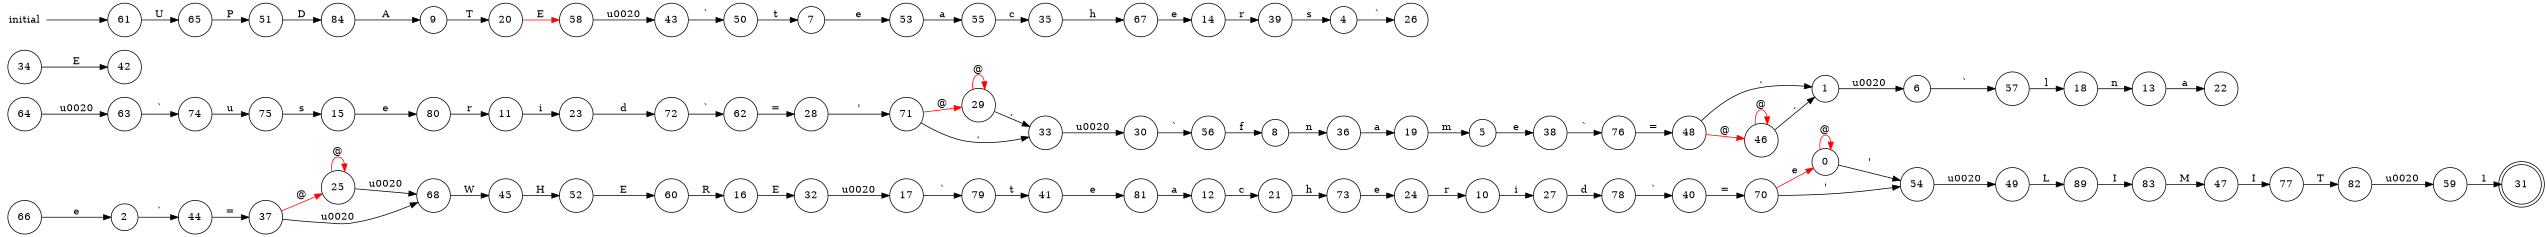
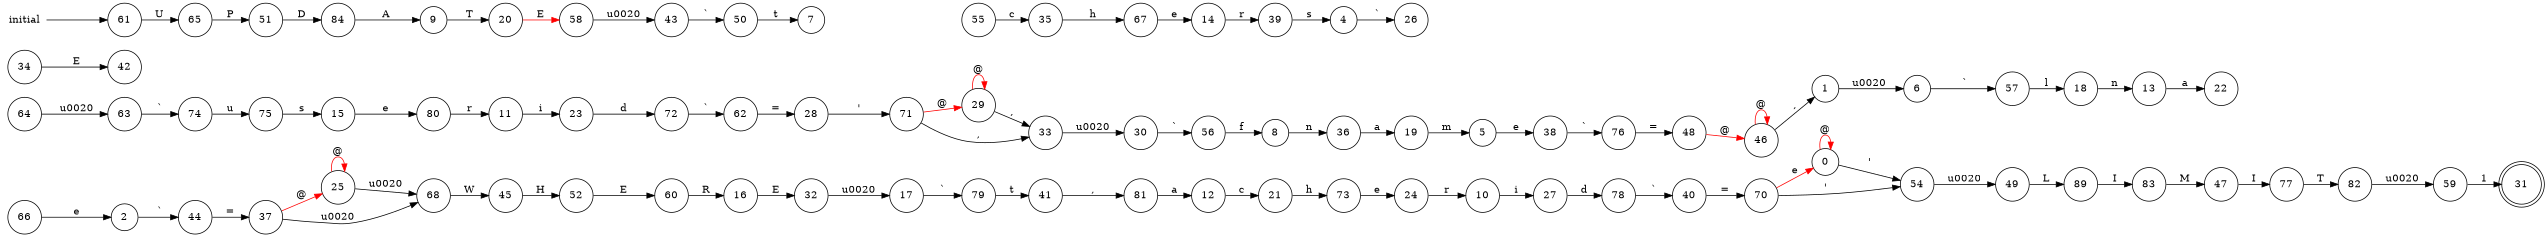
(907, 20) -> none
(1748, 90) -> none
(1093, 190) -> (1093, 190)
